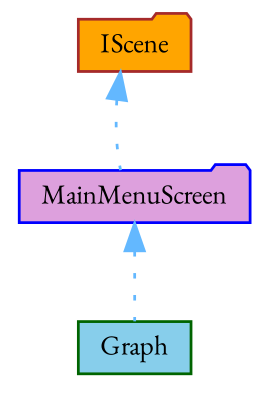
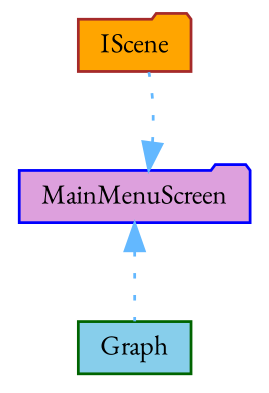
(116, 135) -> (153, 107)
